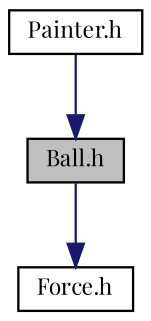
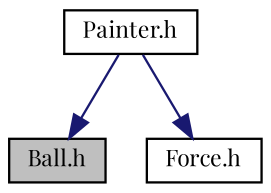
(76, 213) -> (162, 86)
